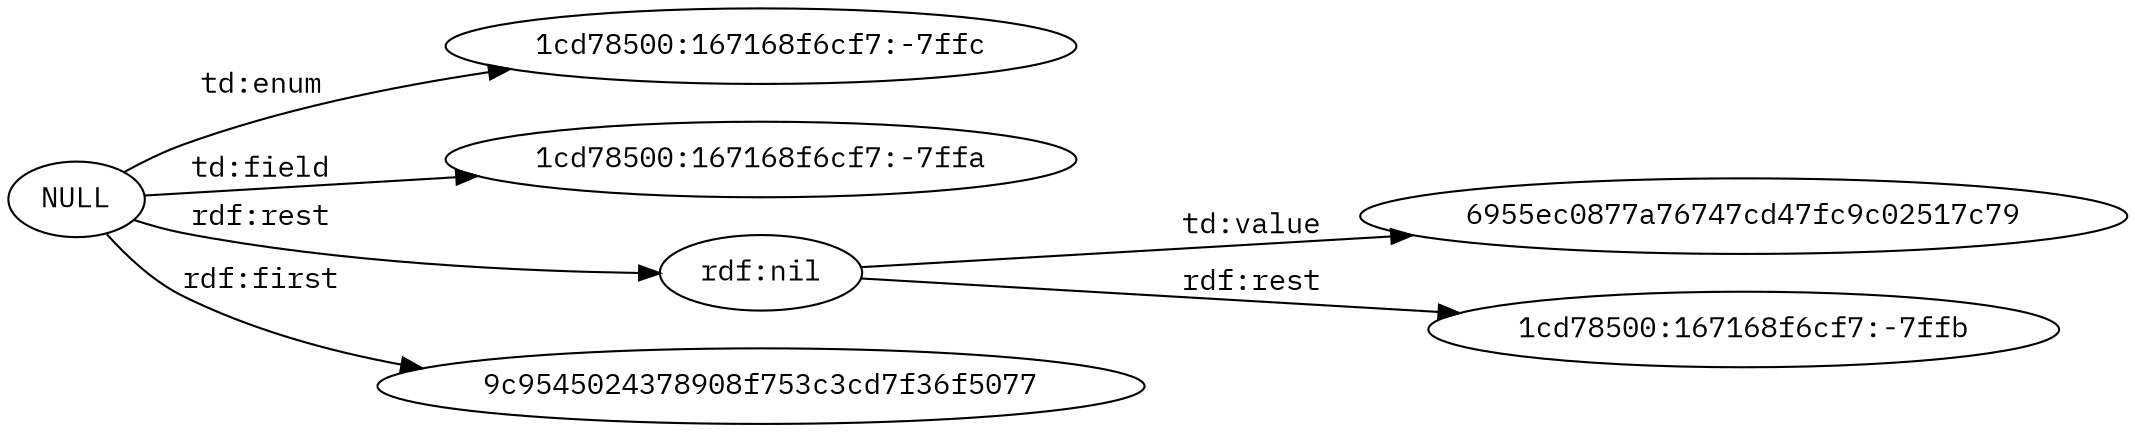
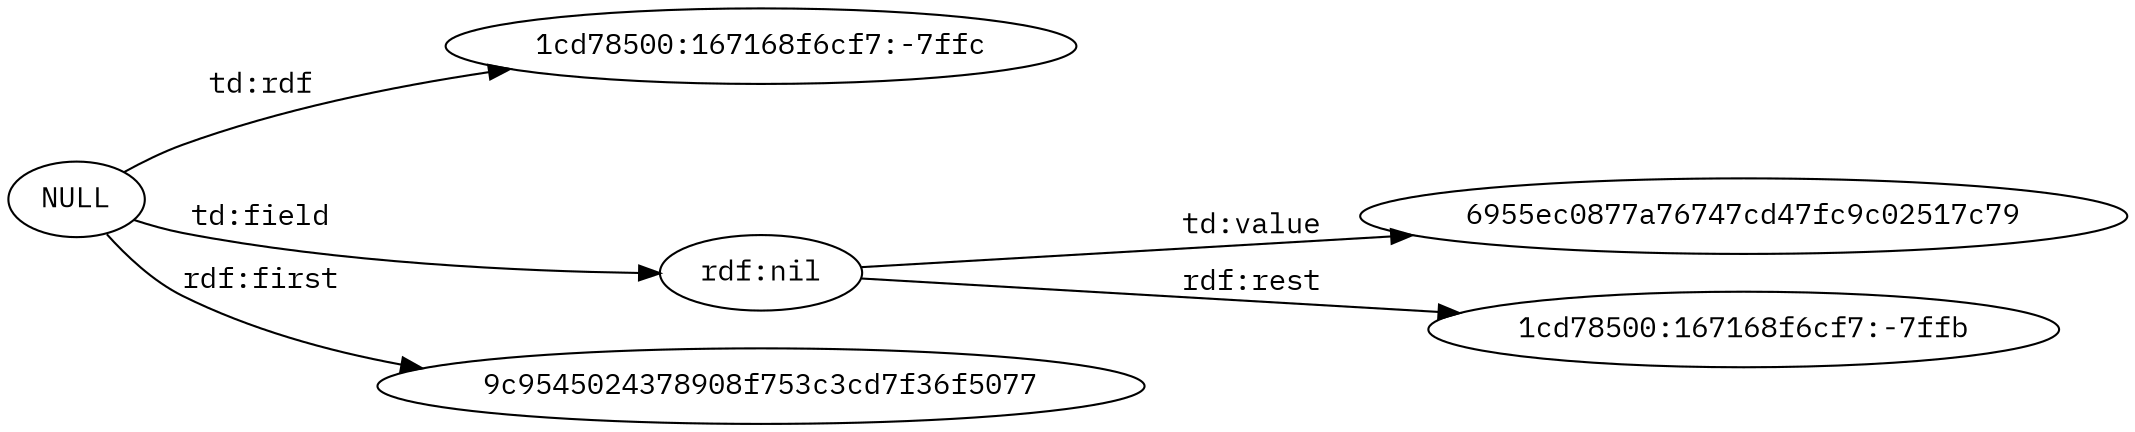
(261, 85) -> (261, 85)
(761, 159) -> none
(261, 217) -> (261, 217)
